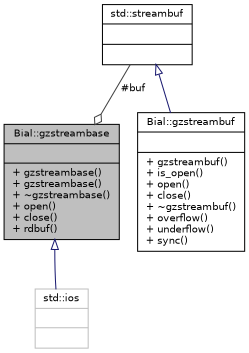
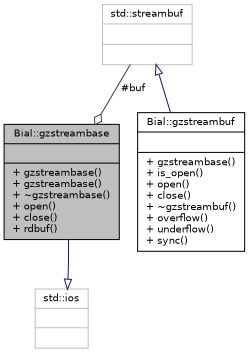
(147, 35) -> (147, 35)
(187, 162) -> (191, 162)
(55, 269) -> (69, 259)
